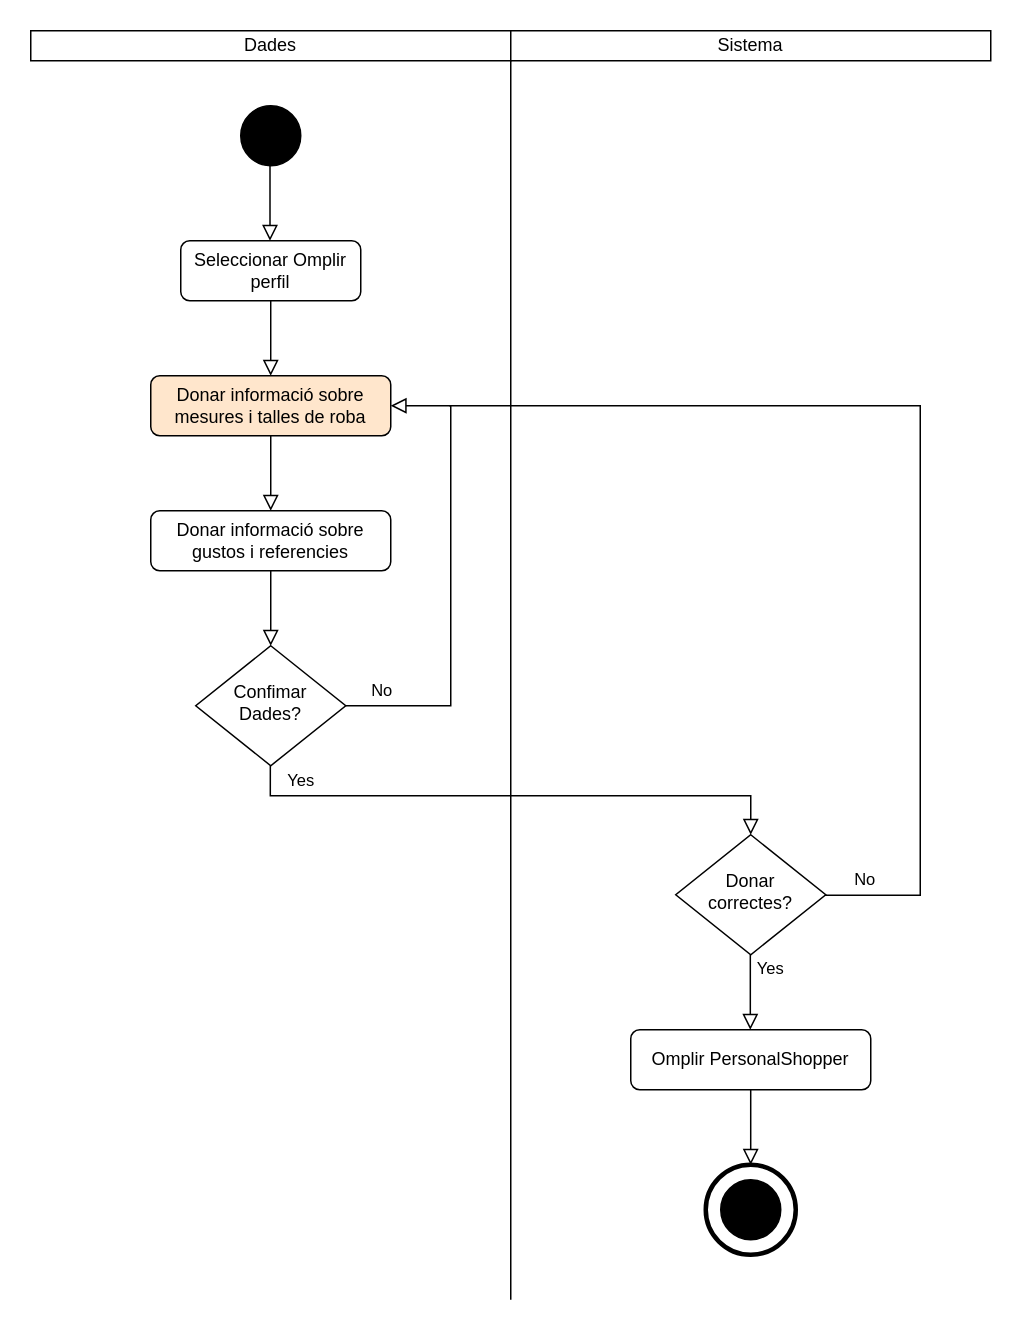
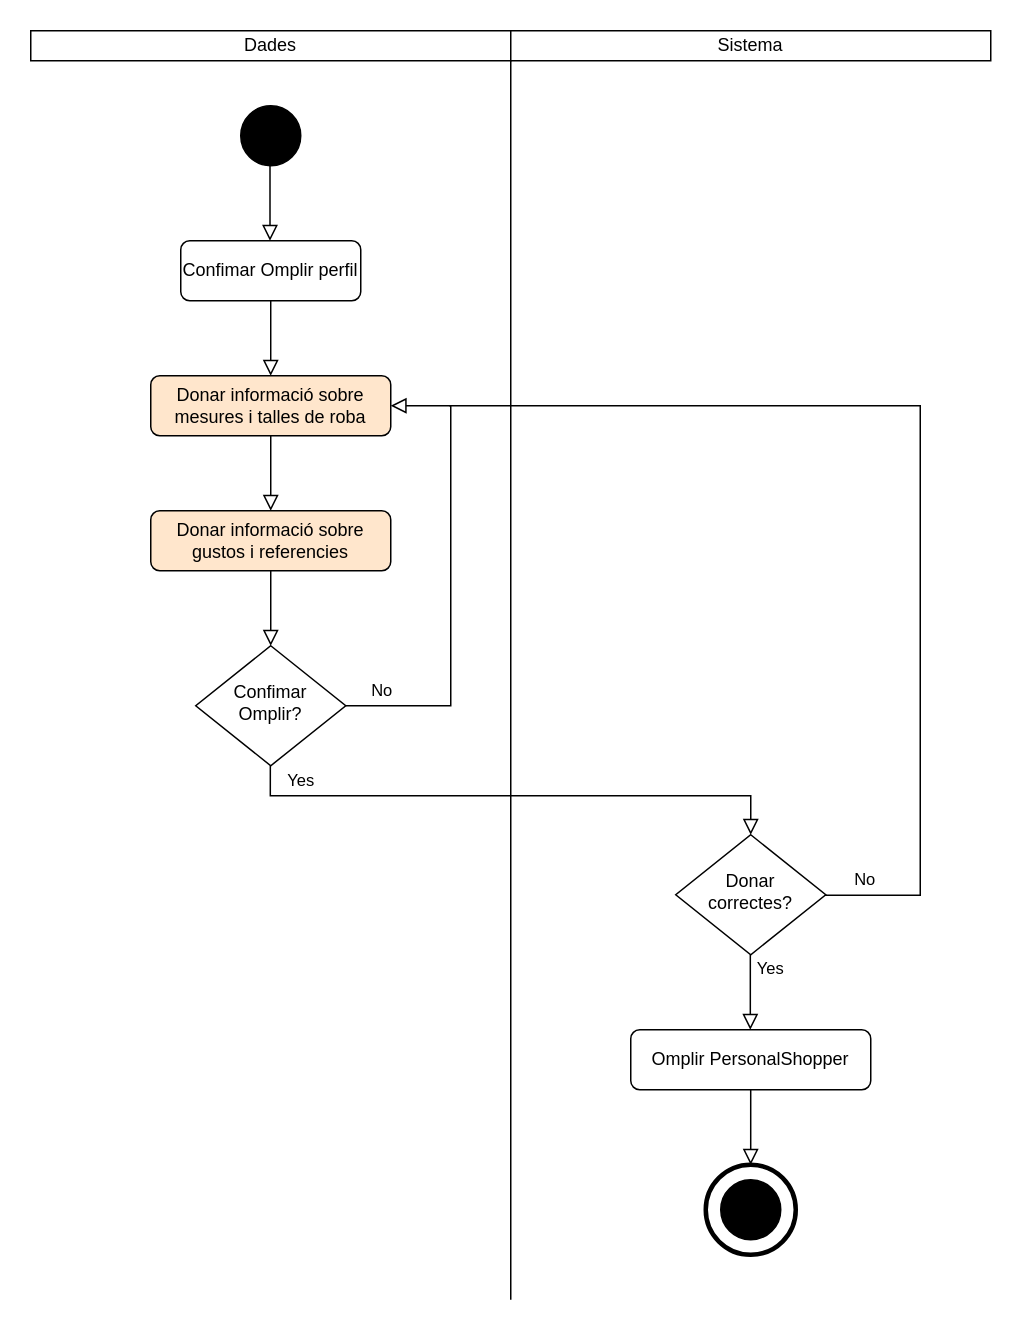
(271, 271) -> (271, 271)
(271, 541) -> (271, 541)
(271, 703) -> (271, 703)
